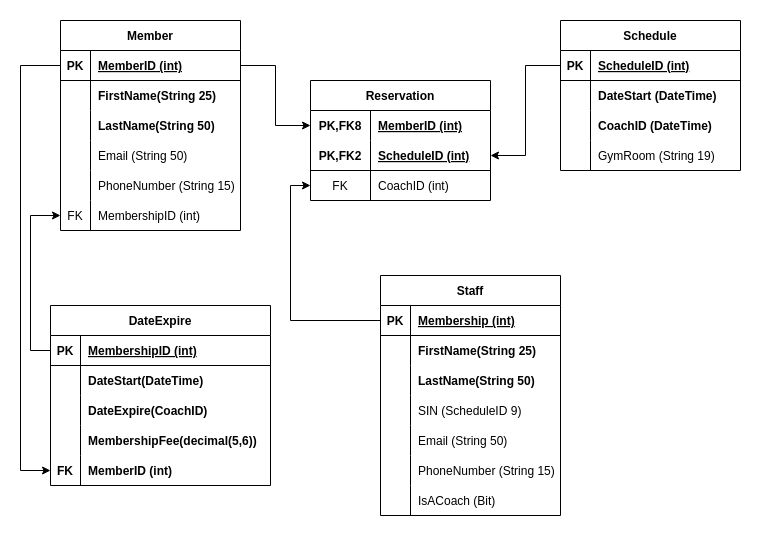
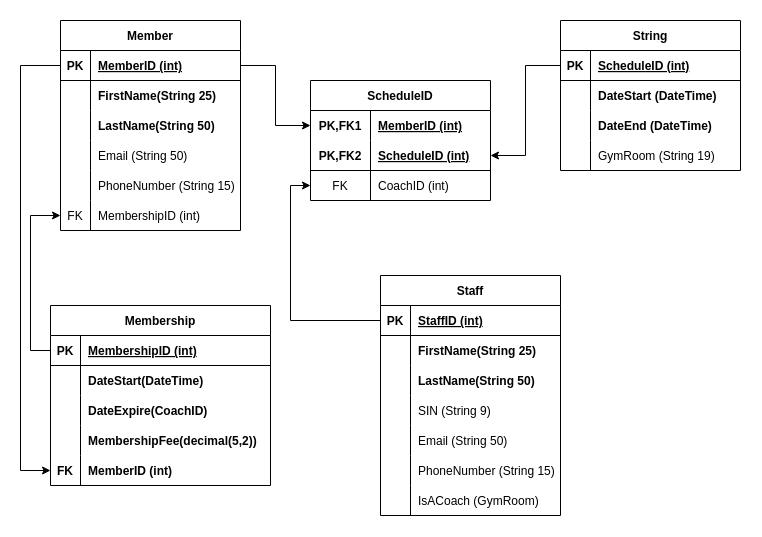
(650, 36) -> (650, 36)
(400, 96) -> (400, 96)
(340, 126) -> (340, 126)
(655, 126) -> (655, 126)
(160, 321) -> (160, 321)
(467, 321) -> (459, 321)
(474, 411) -> (460, 411)
(172, 441) -> (172, 441)
(462, 501) -> (477, 501)
